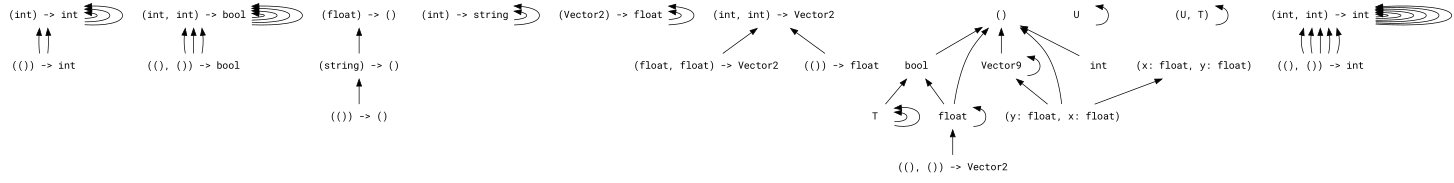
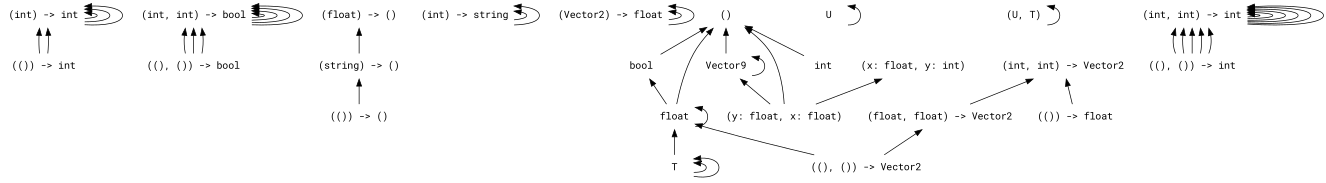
(1194, 66) -> (913, 66)
(894, 94) -> (675, 146)
none -> (900, 144)
